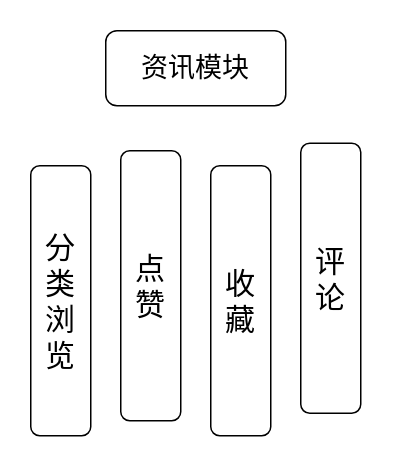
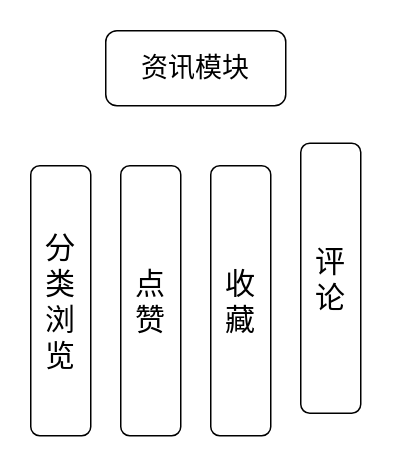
(151, 286) -> (151, 301)
